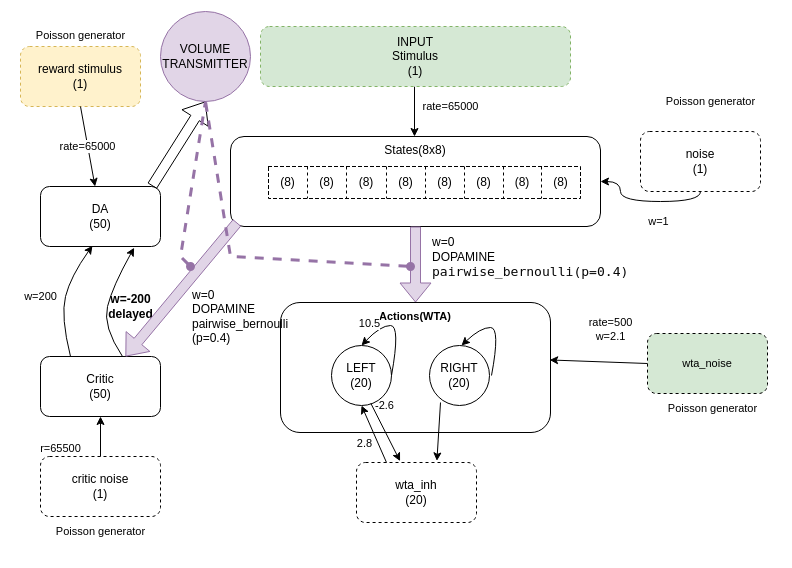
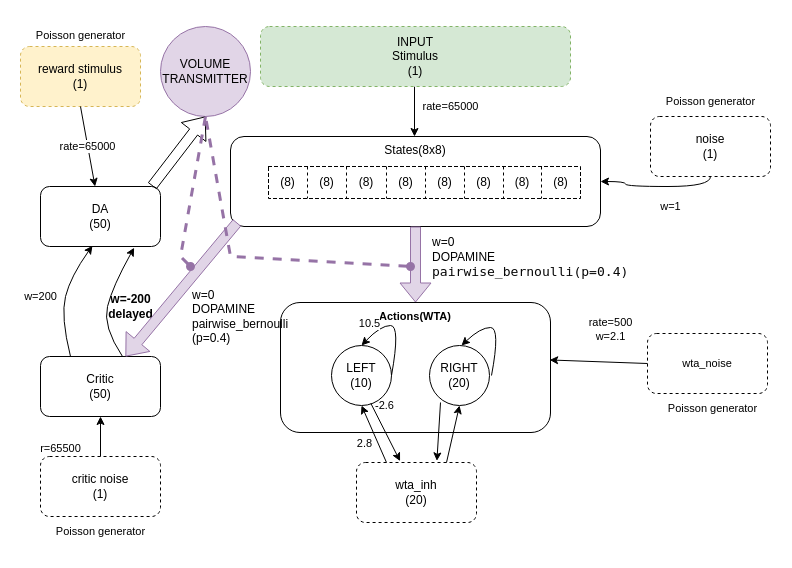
(206, 57) -> (206, 72)
(701, 162) -> (711, 147)
(708, 364) -> (708, 364)
(362, 376) -> (362, 376)
none -> (452, 437)
